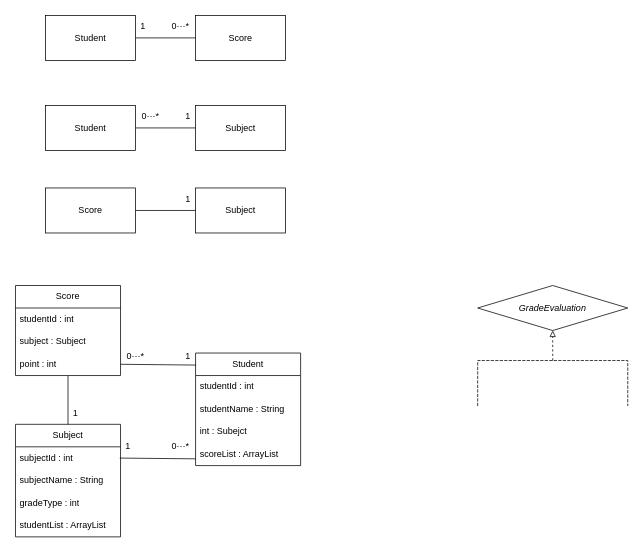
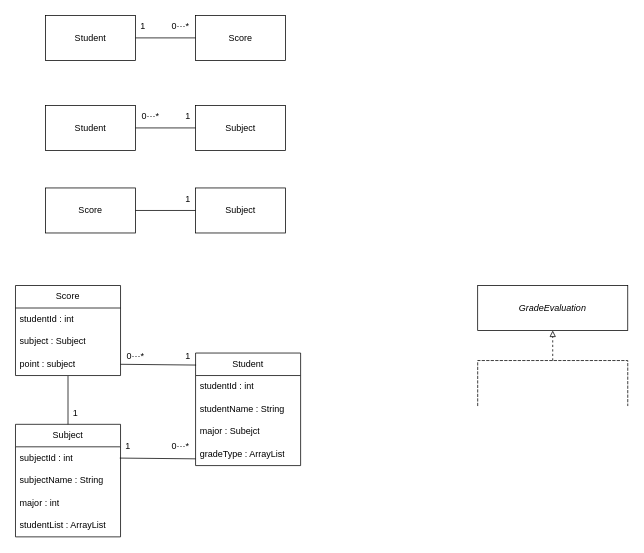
(552, 308) -> (552, 308)
(42, 364) -> (53, 364)
(228, 432) -> (234, 432)
(247, 454) -> (248, 454)
(53, 503) -> (43, 503)
